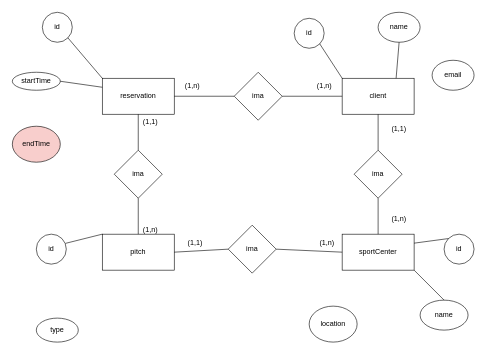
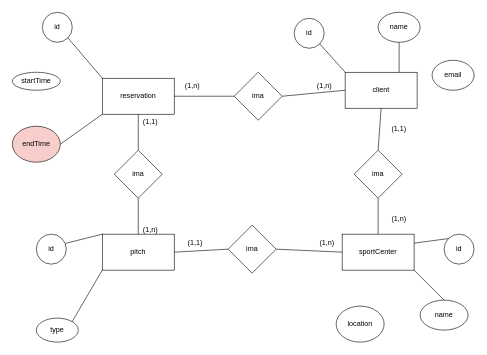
(81, 84) -> none
(378, 96) -> (381, 90)
none -> (81, 130)
none -> (87, 296)
(333, 324) -> (360, 324)
